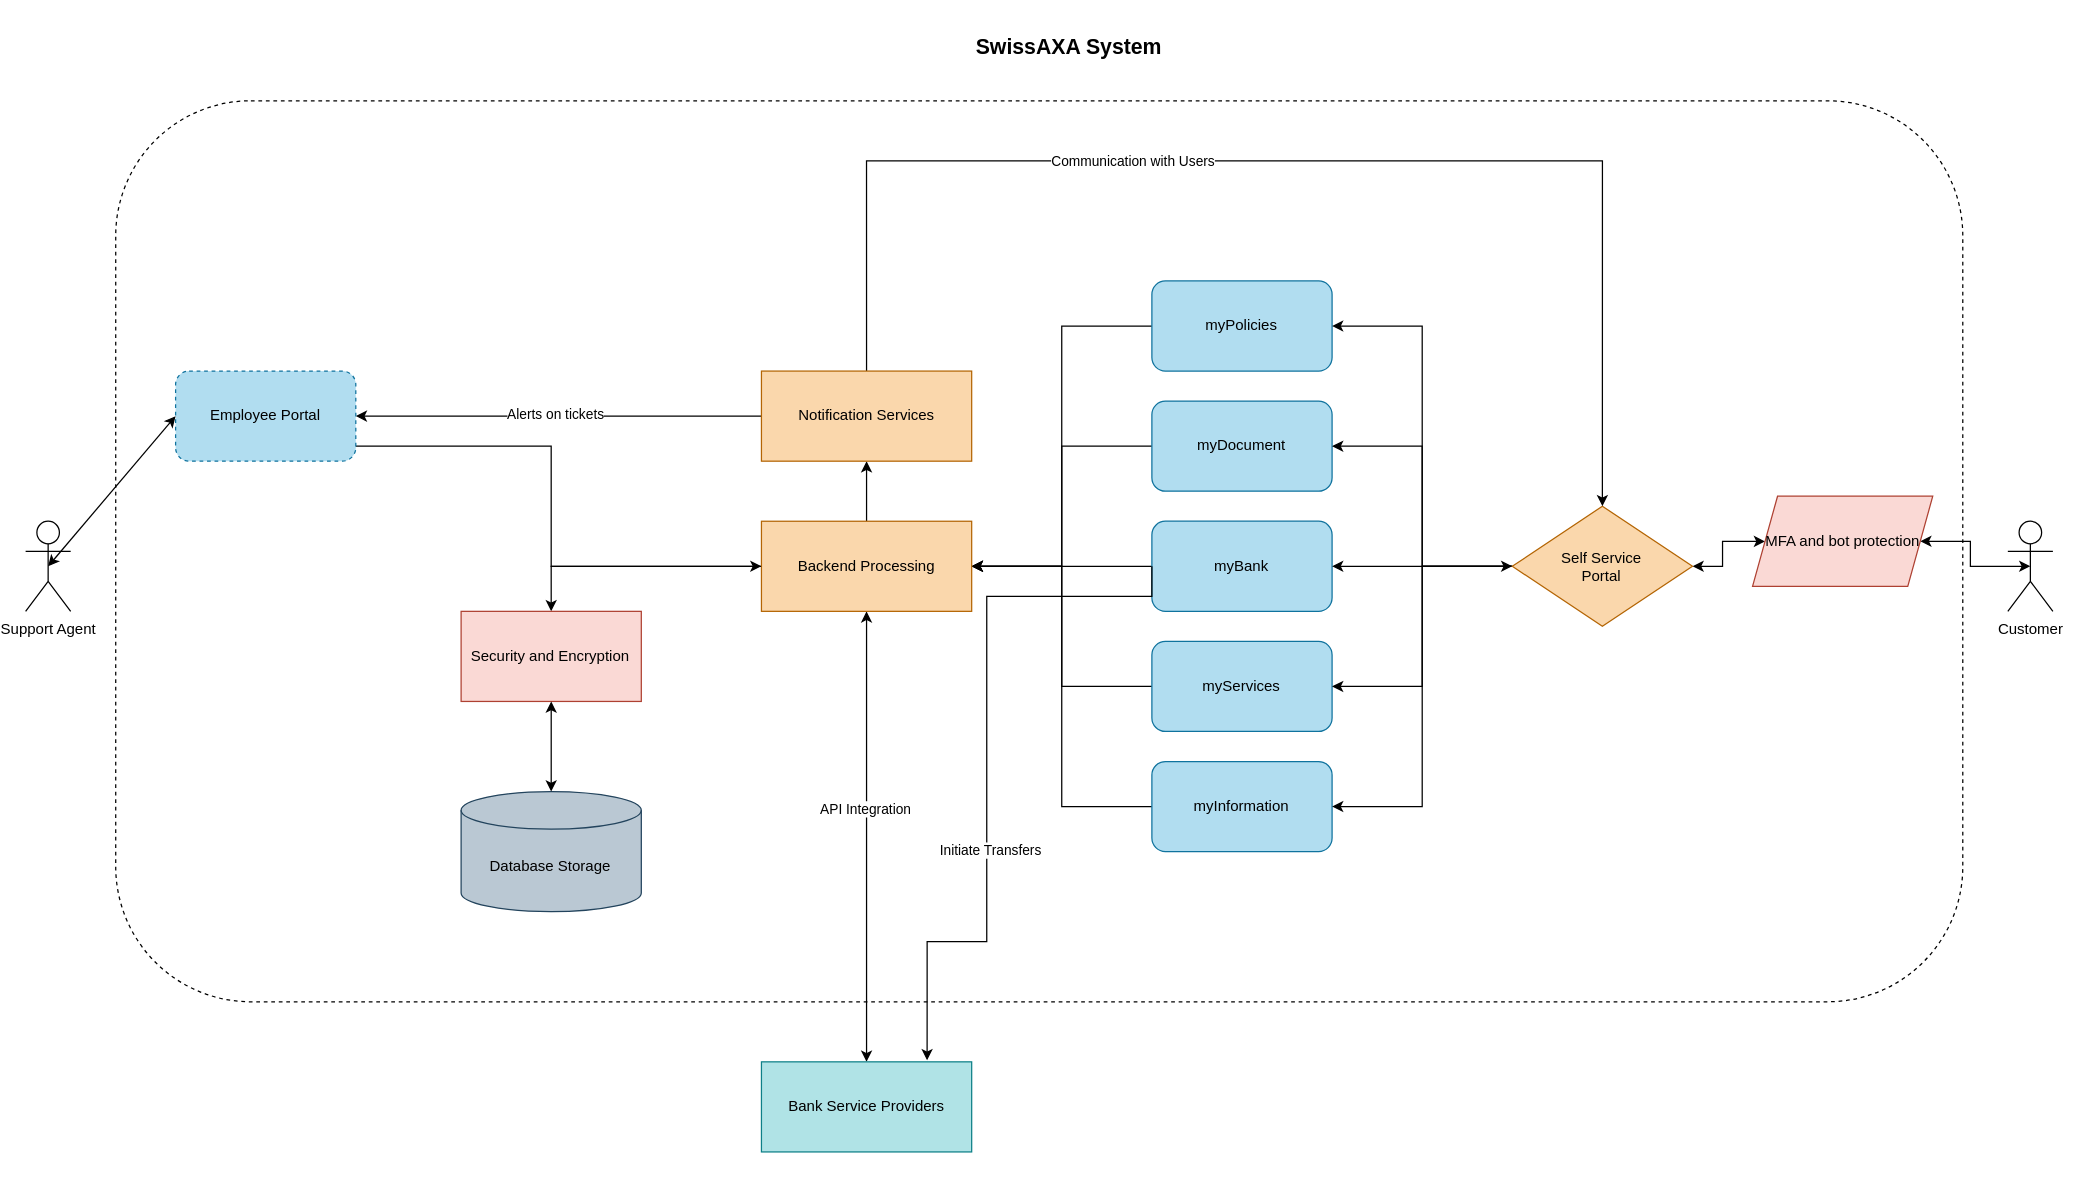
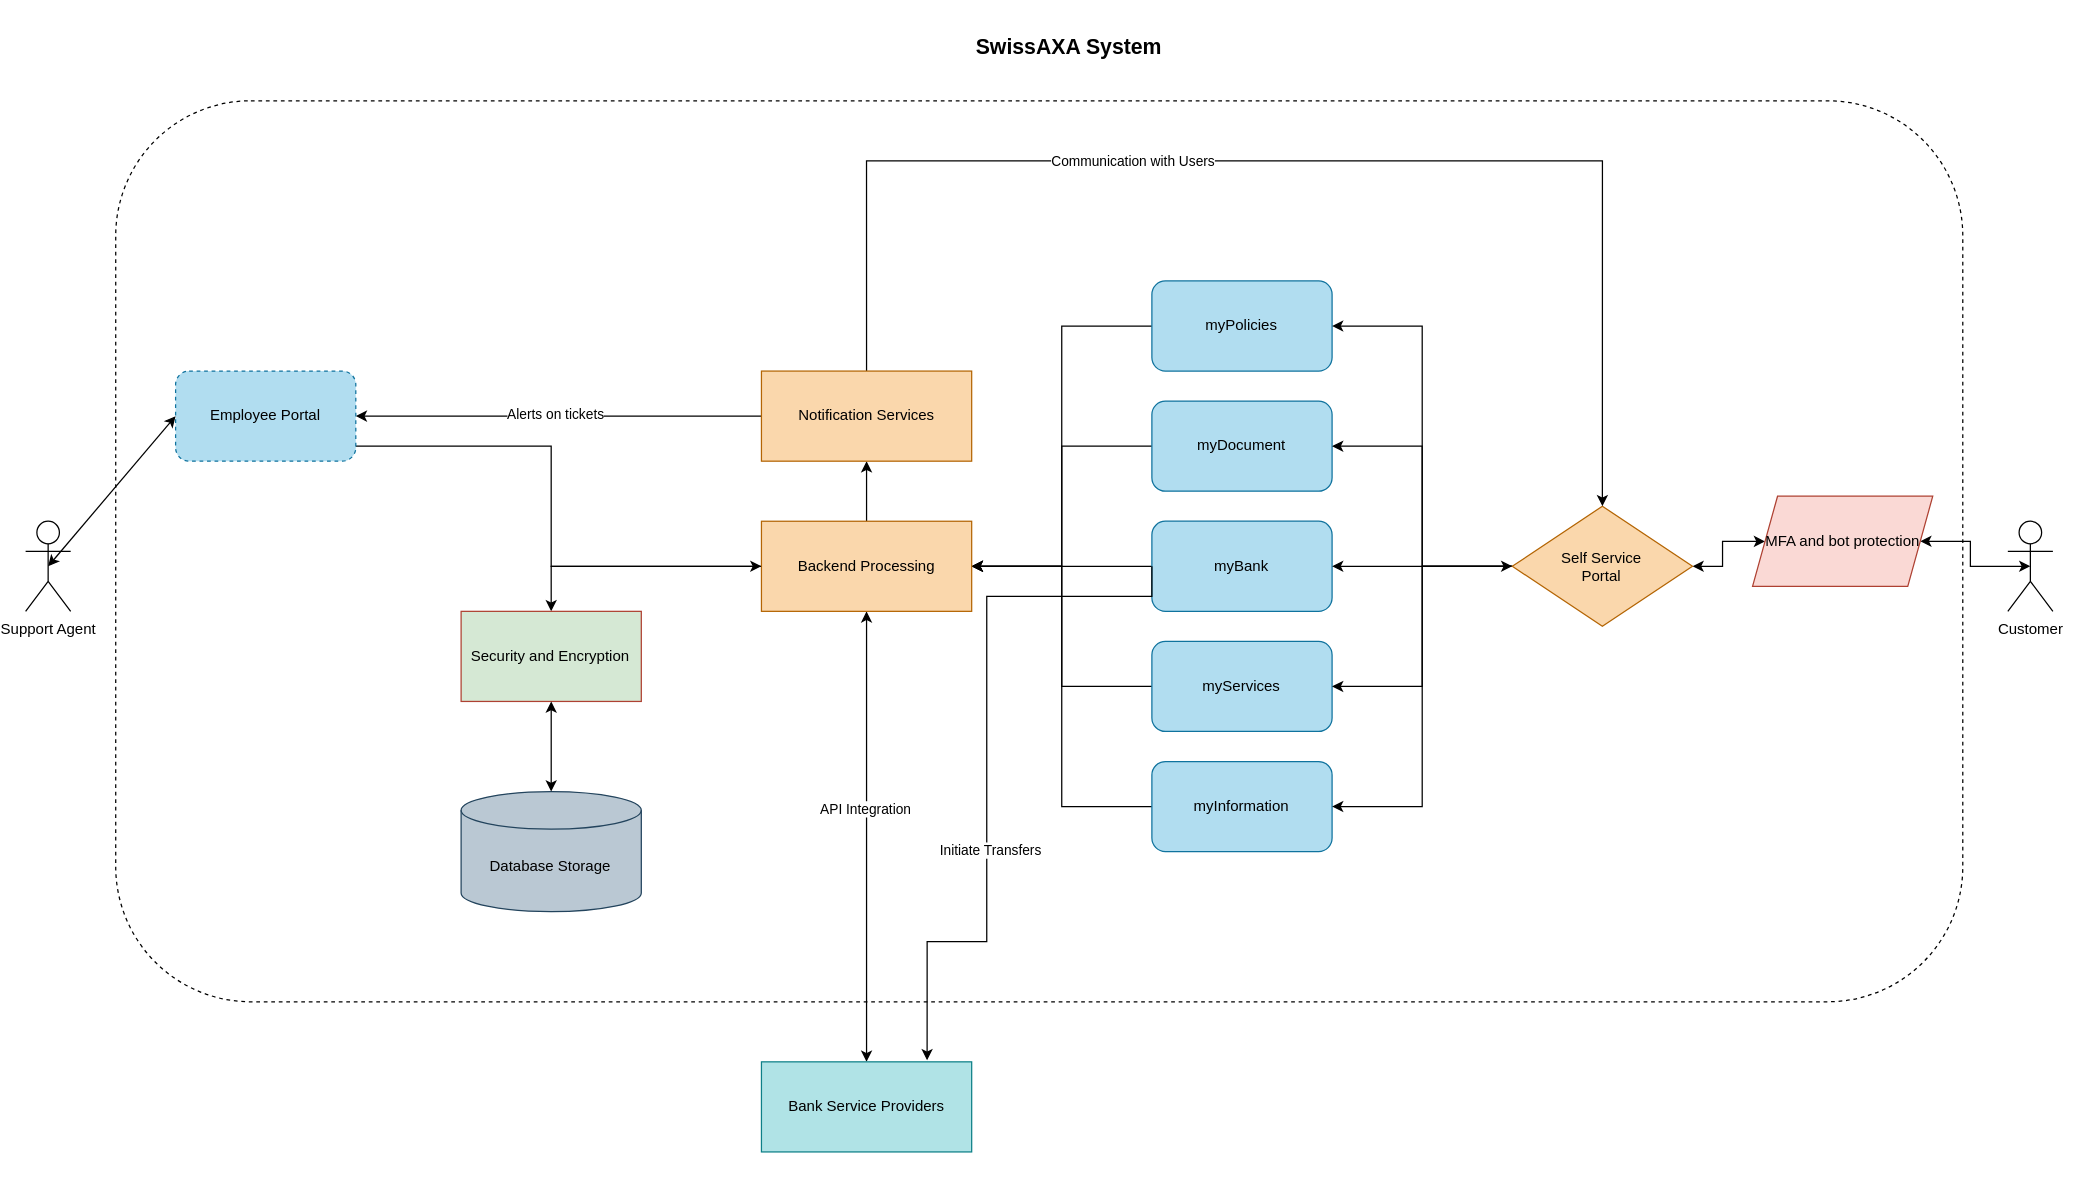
(551, 656) -> (551, 656)
